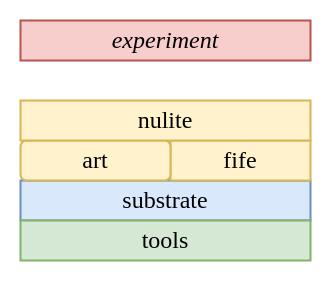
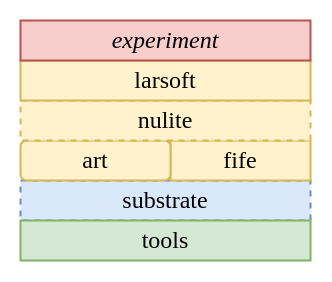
none -> (166, 81)
(166, 121) -> (166, 121)
(166, 201) -> (166, 201)
